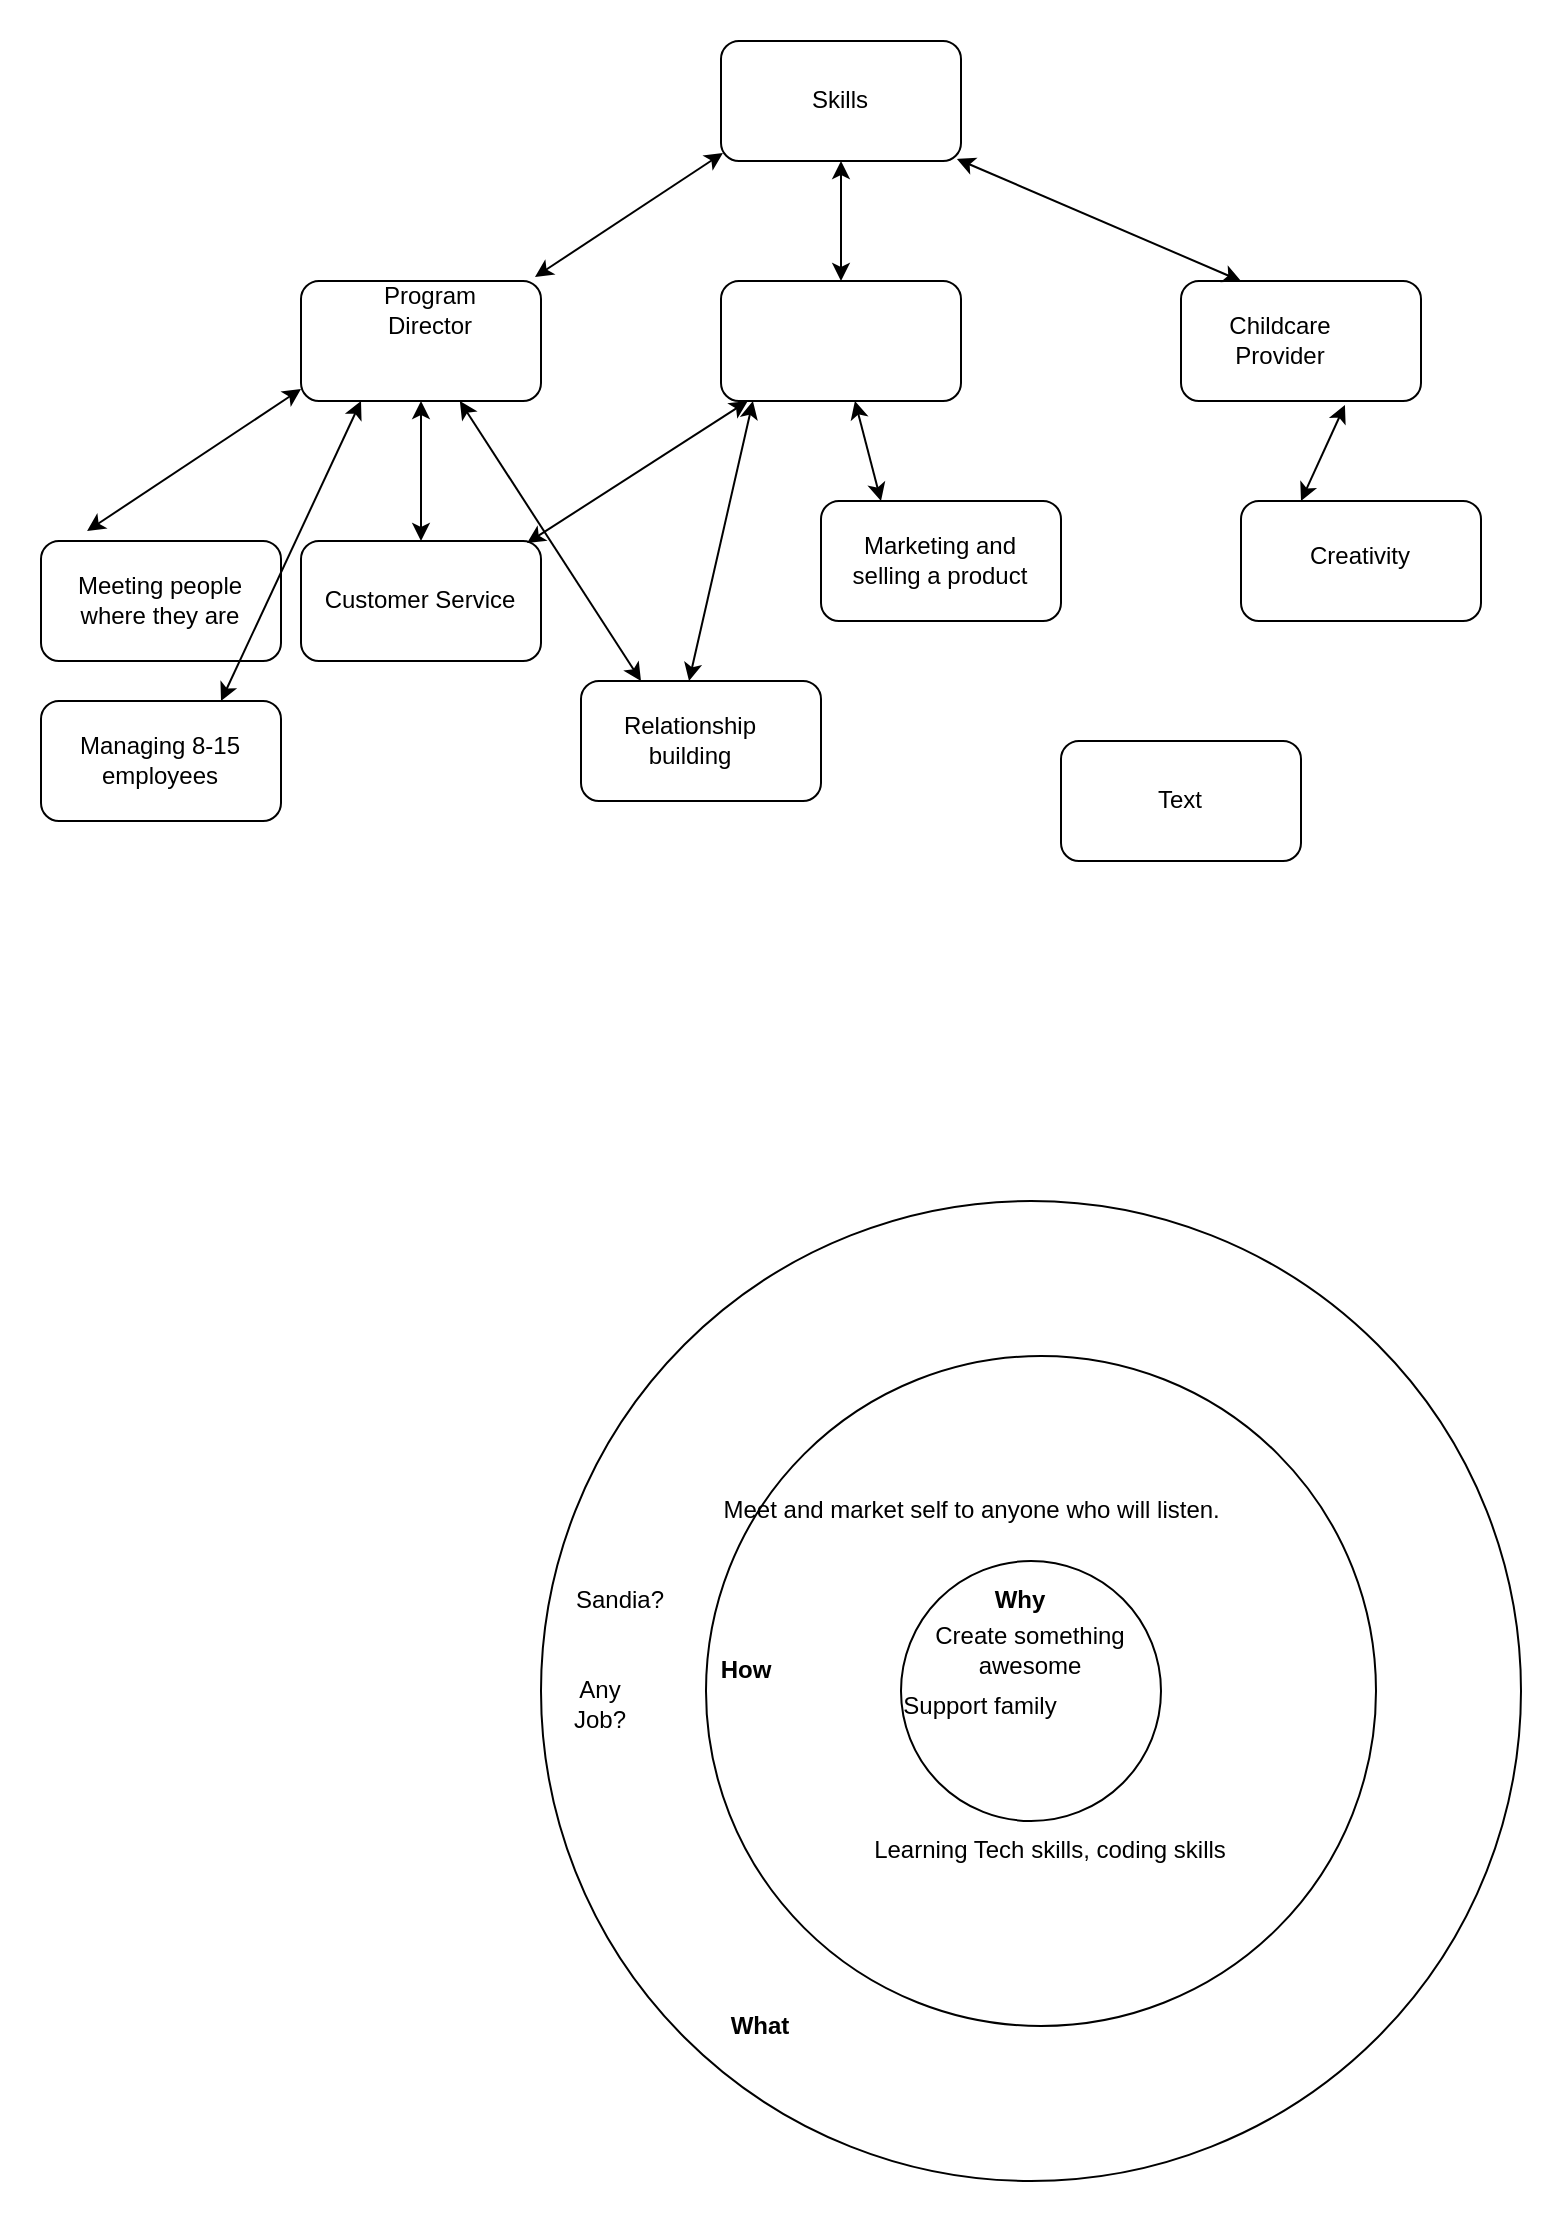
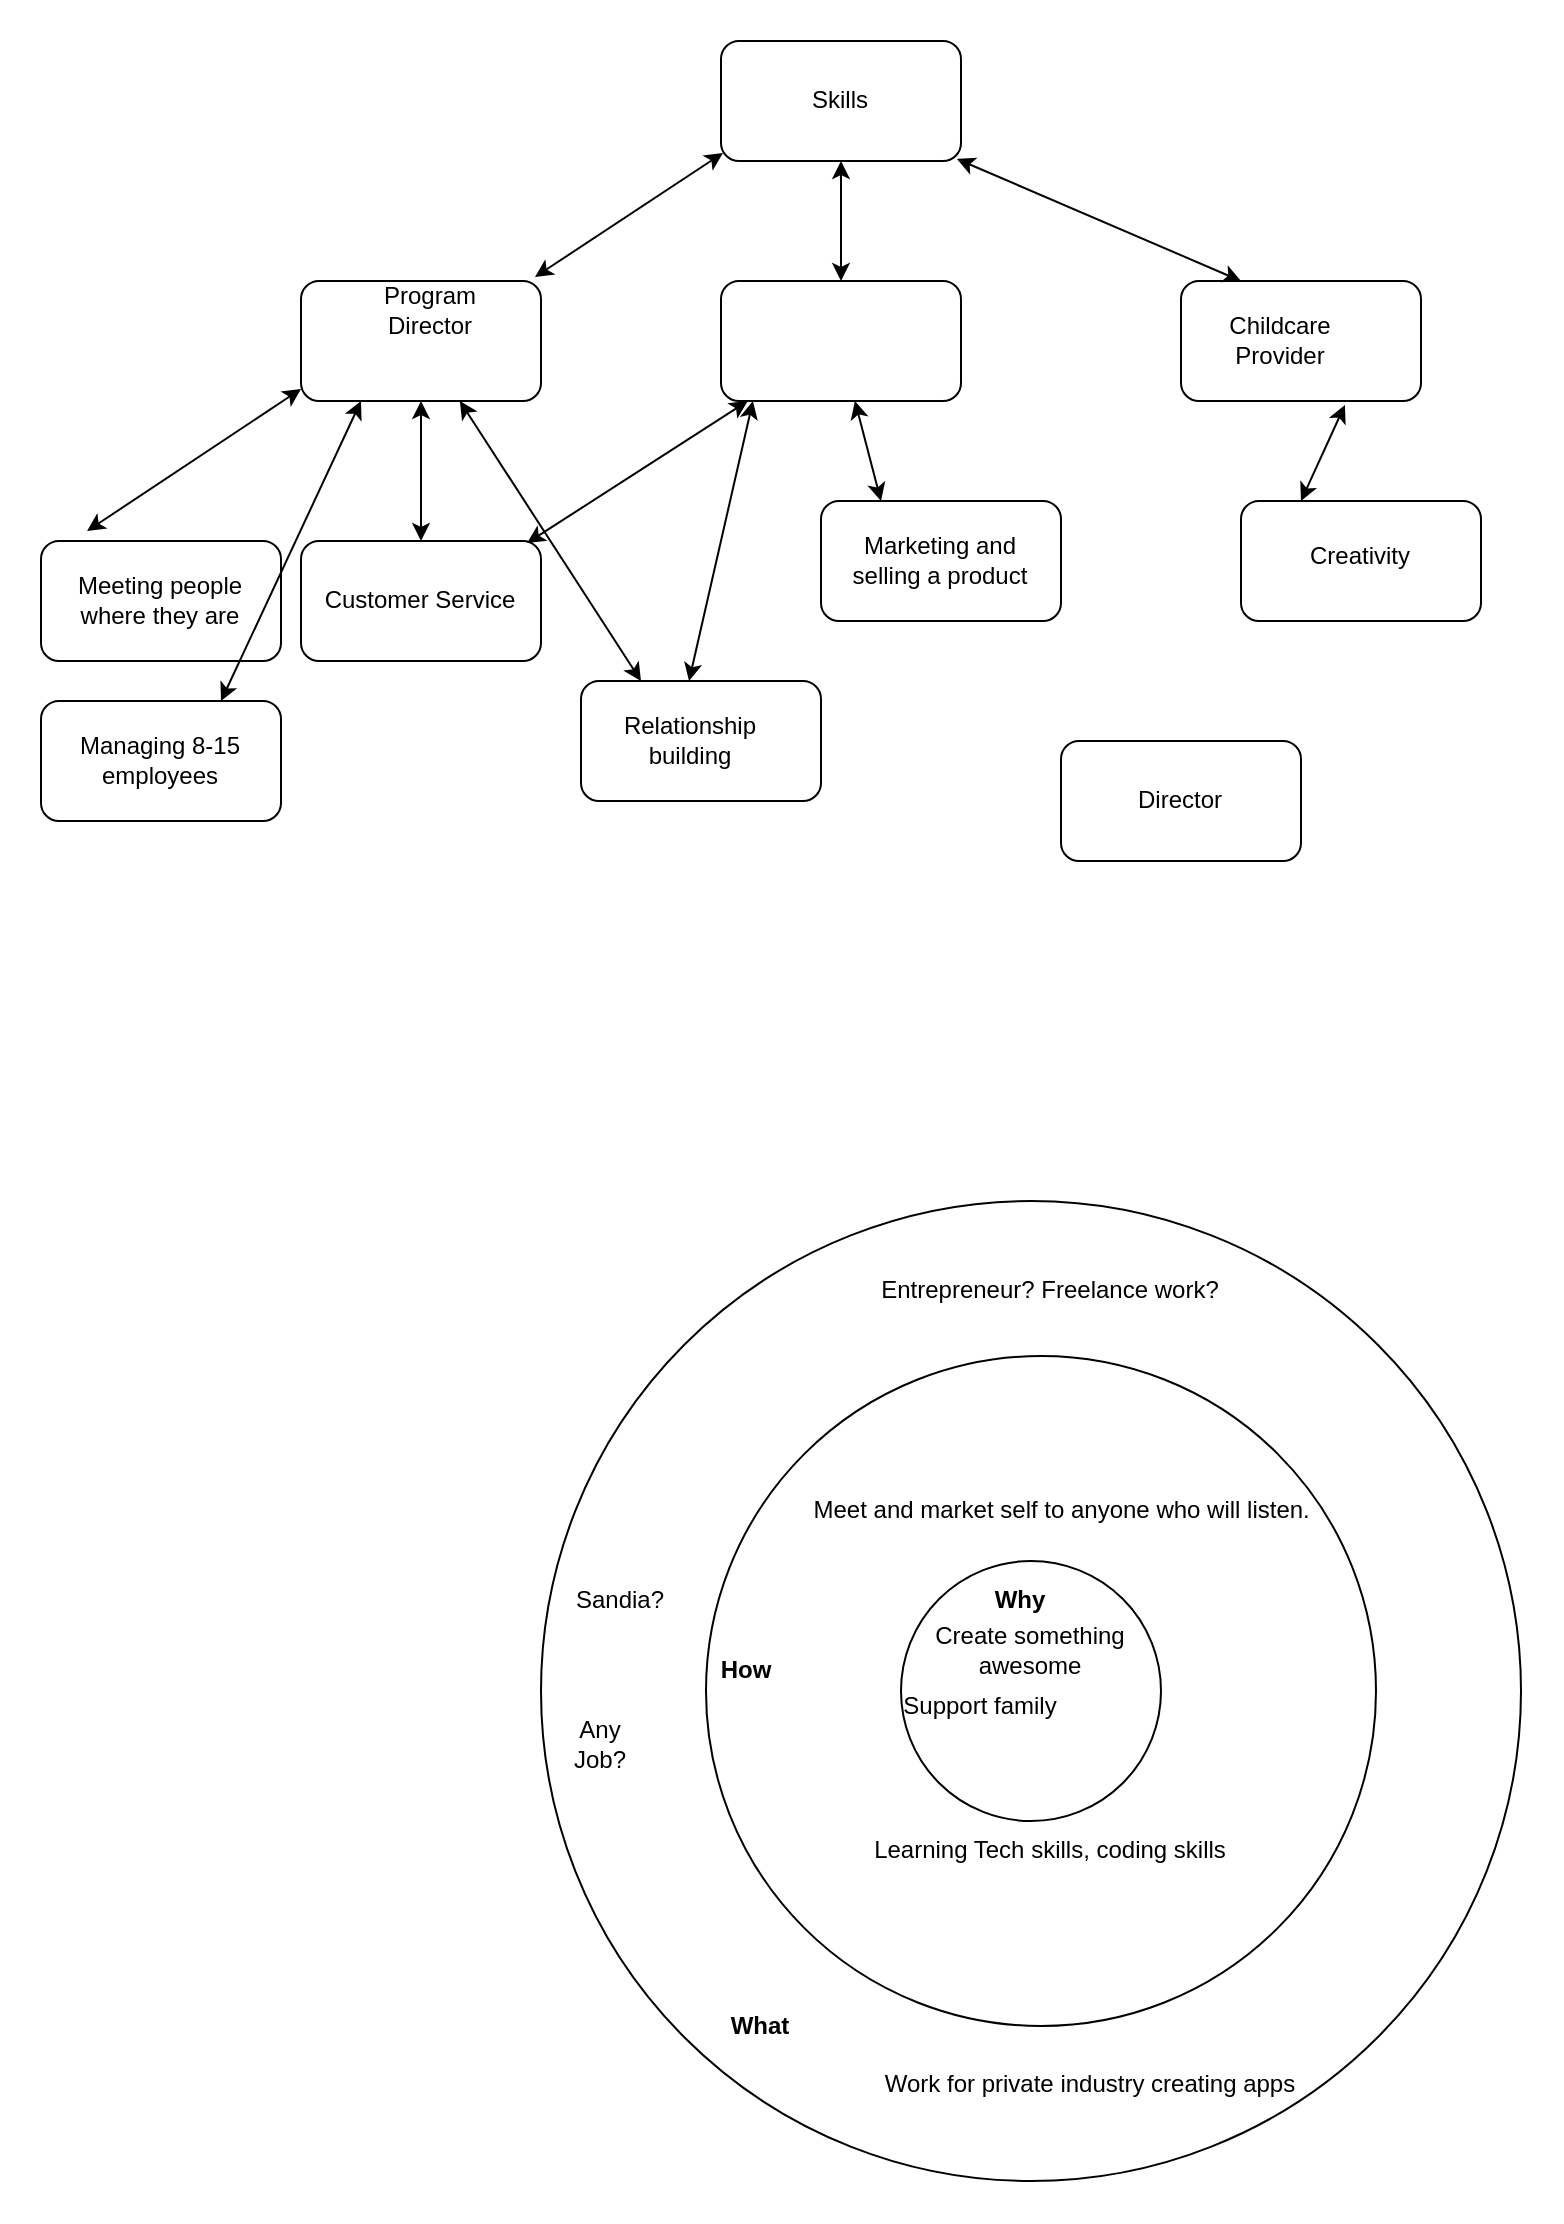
(1181, 801) -> (1181, 801)
none -> (1051, 1291)
(976, 1511) -> (1066, 1511)
(601, 1705) -> (601, 1745)
none -> (1091, 2084)
